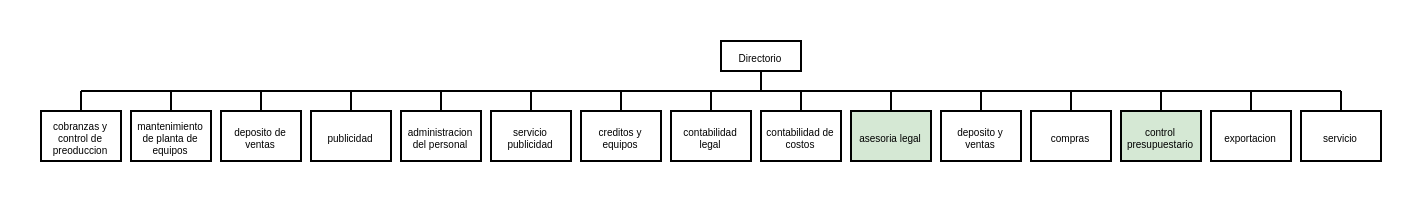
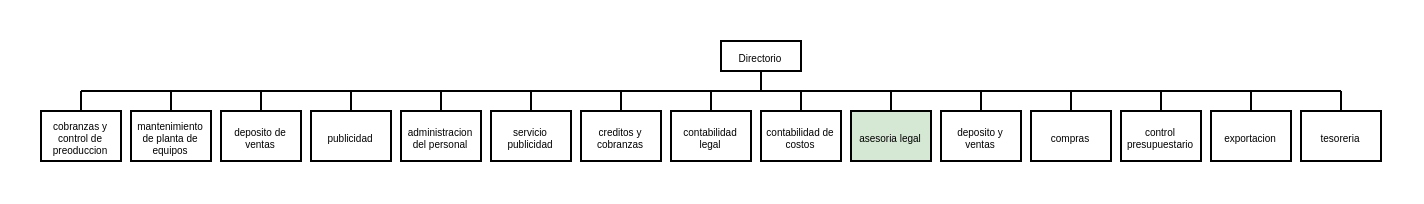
(1161, 136) -> (1161, 136)
(621, 137) -> (621, 137)
(1341, 137) -> (1341, 137)
